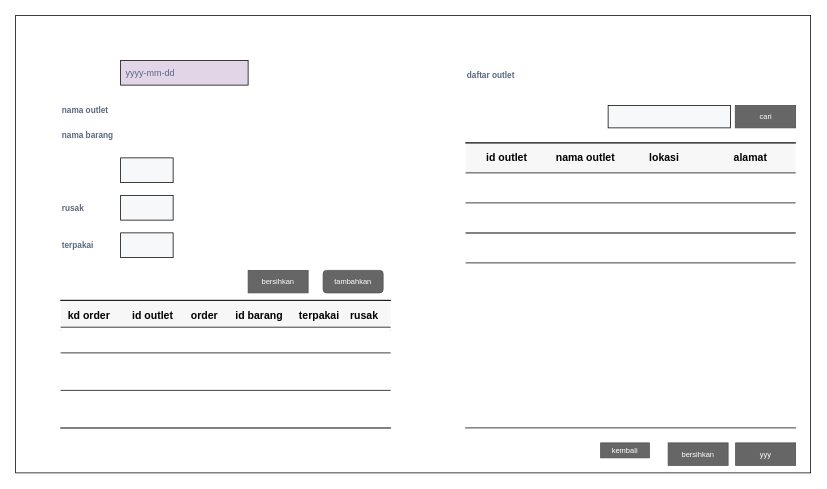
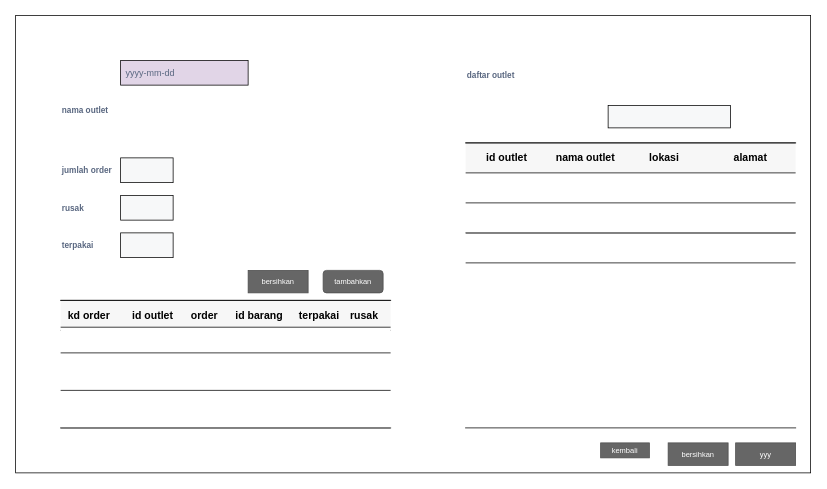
(765, 117) -> none
(87, 135) -> none
none -> (87, 170)
